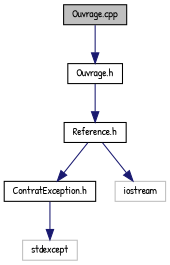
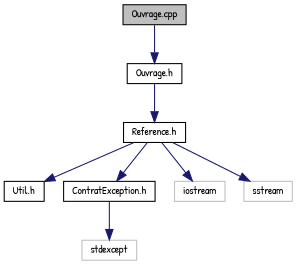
none -> (24, 191)
none -> (268, 191)
